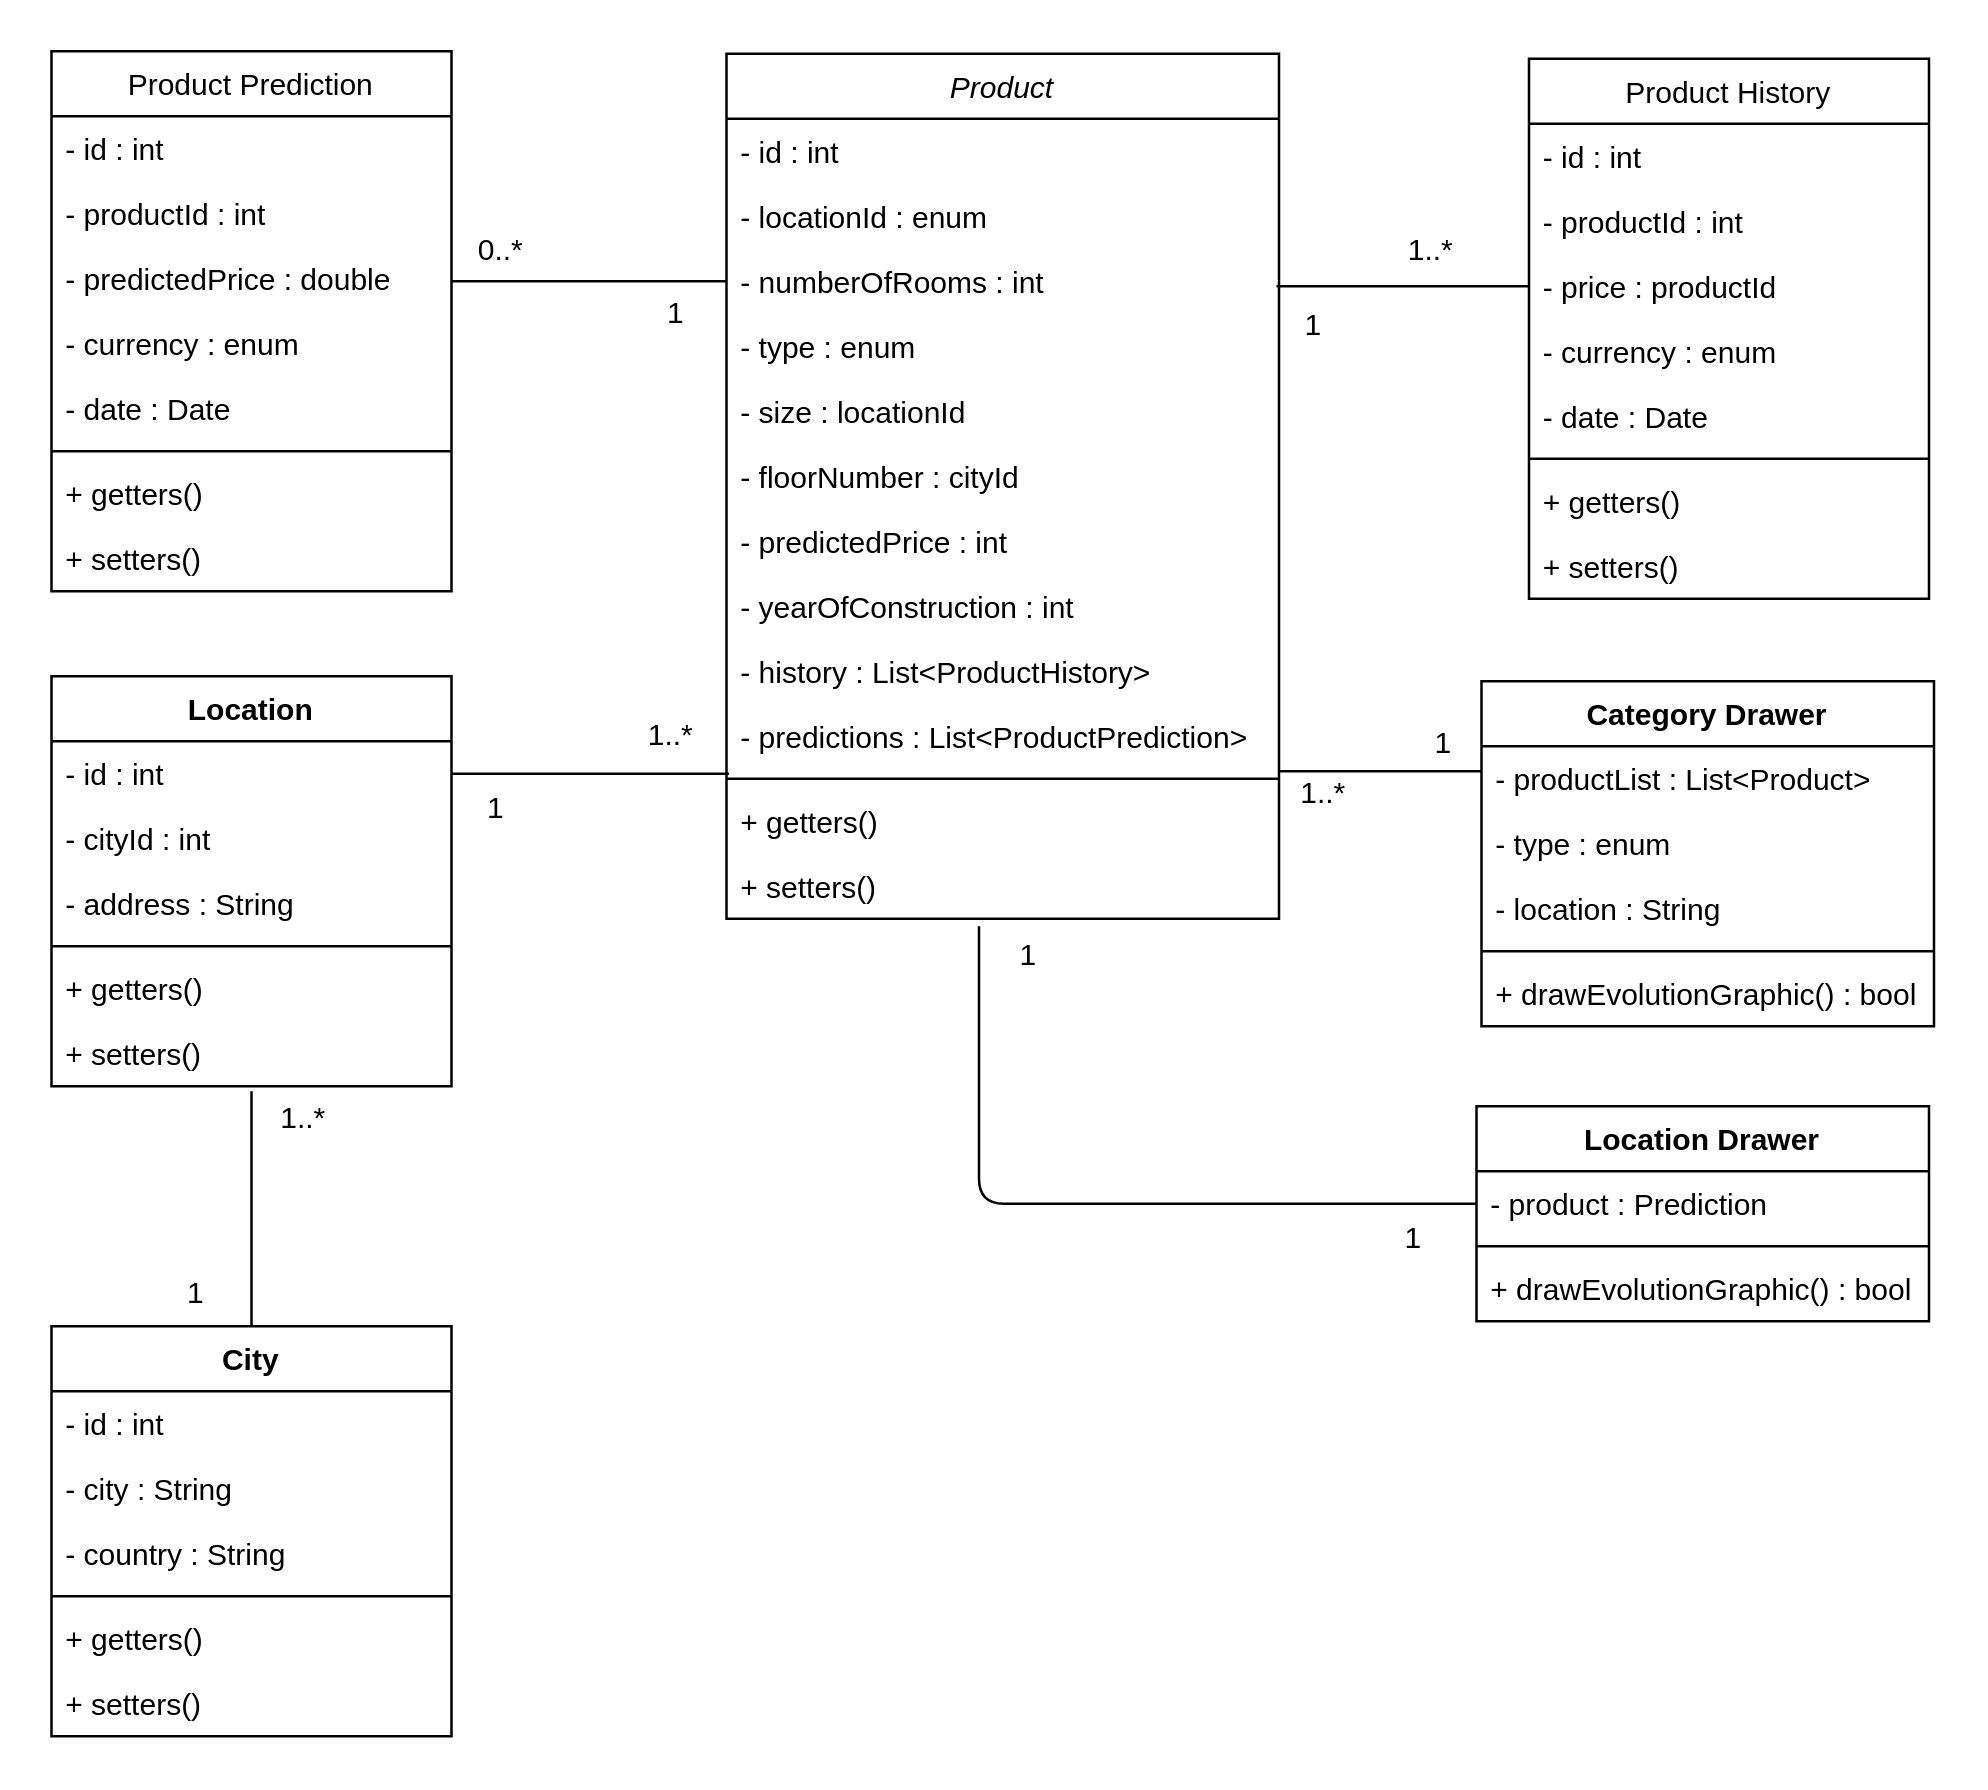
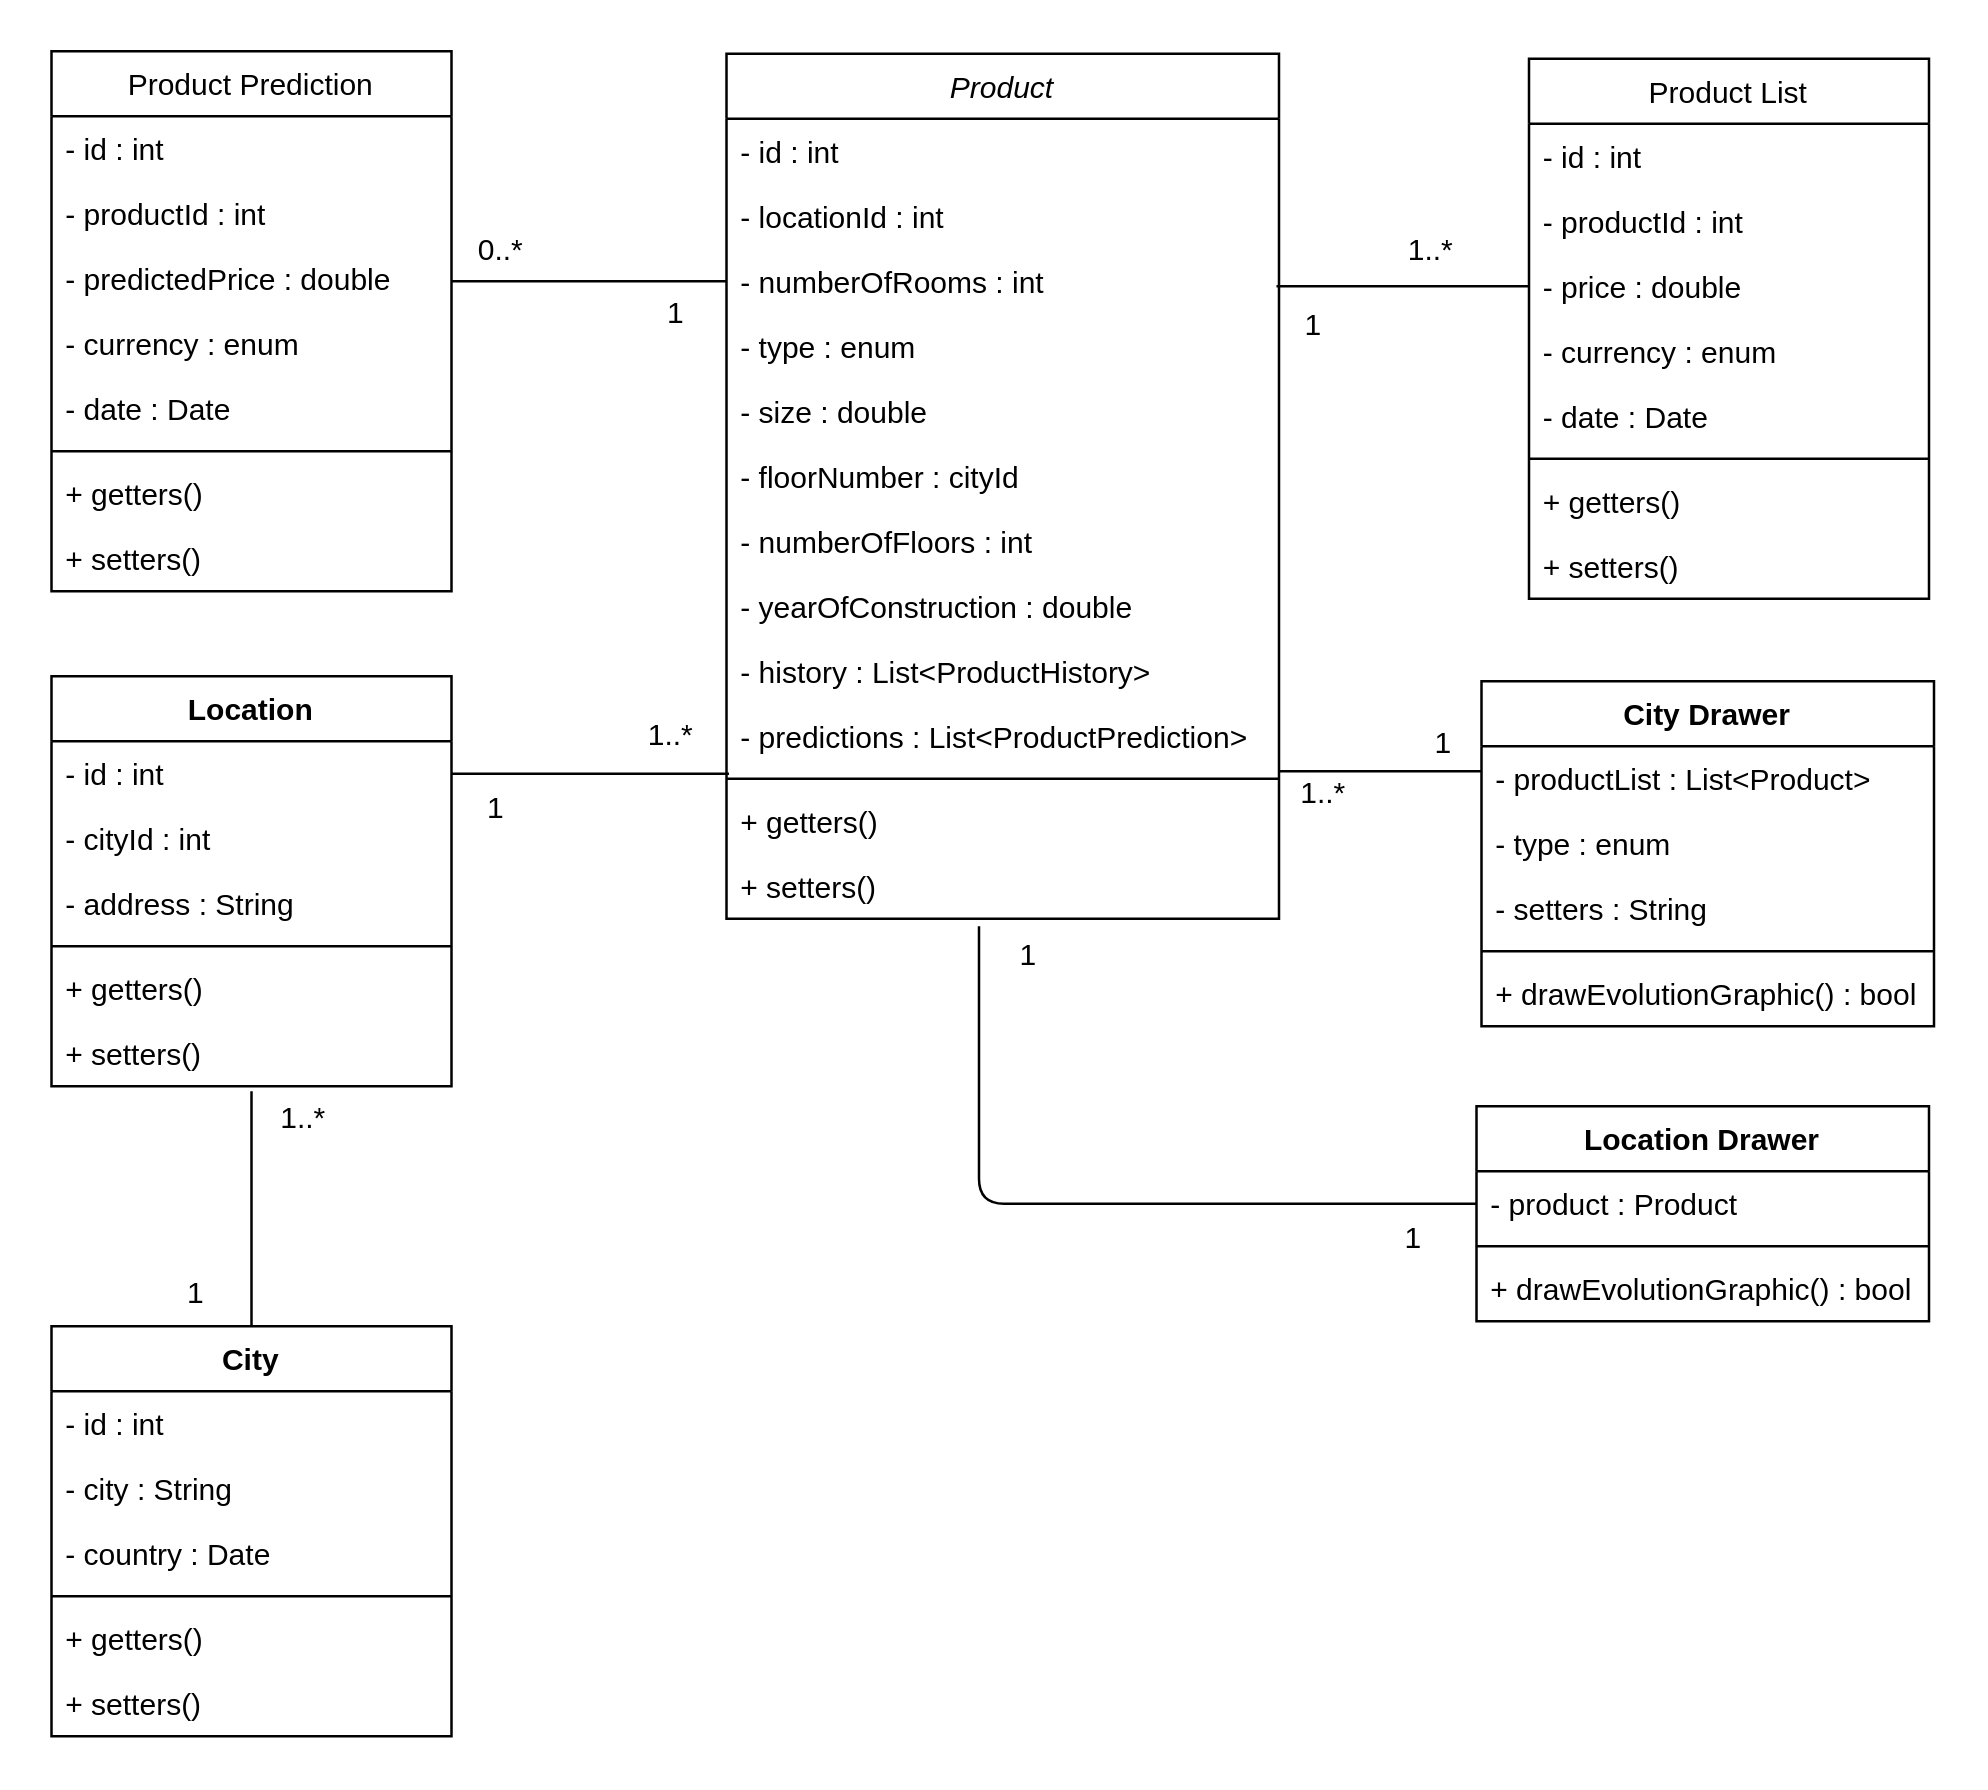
(1728, 93) -> (1728, 93)
(876, 218) -> (864, 218)
(1683, 288) -> (1654, 288)
(872, 413) -> (843, 413)
(898, 543) -> (901, 543)
(935, 608) -> (960, 608)
(1706, 715) -> (1706, 715)
(1627, 910) -> (1627, 910)
(1651, 1205) -> (1634, 1205)
(197, 1555) -> (184, 1555)
